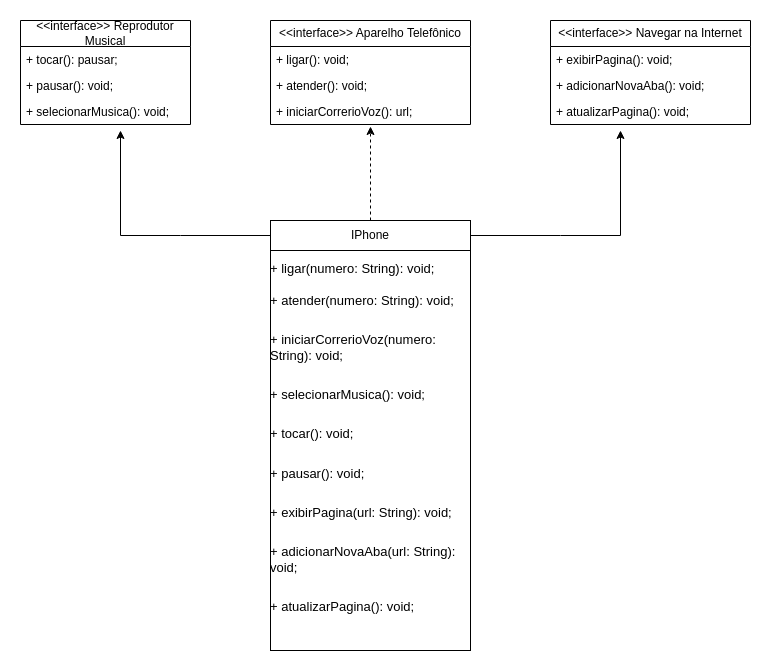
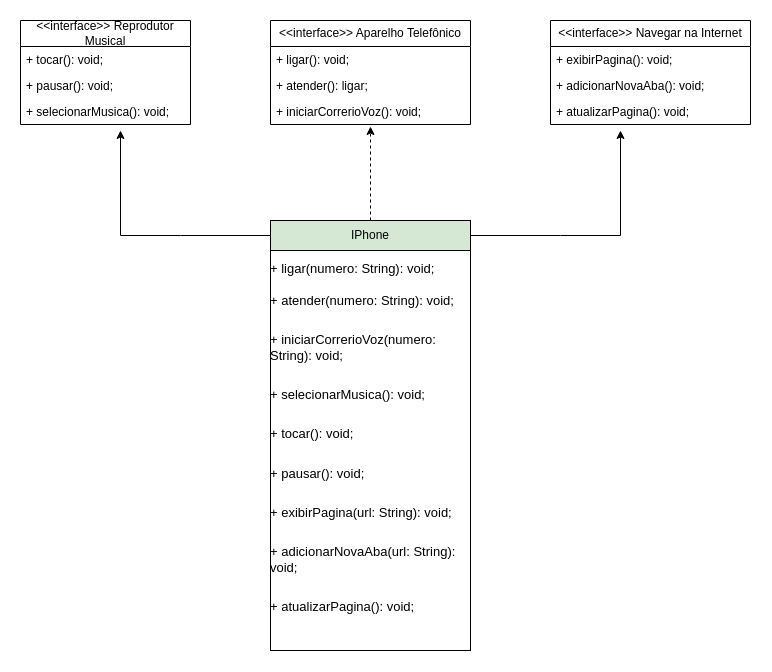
(81, 61) -> (72, 61)
(331, 87) -> (333, 87)
(358, 113) -> (361, 113)
(371, 236) -> (371, 236)
